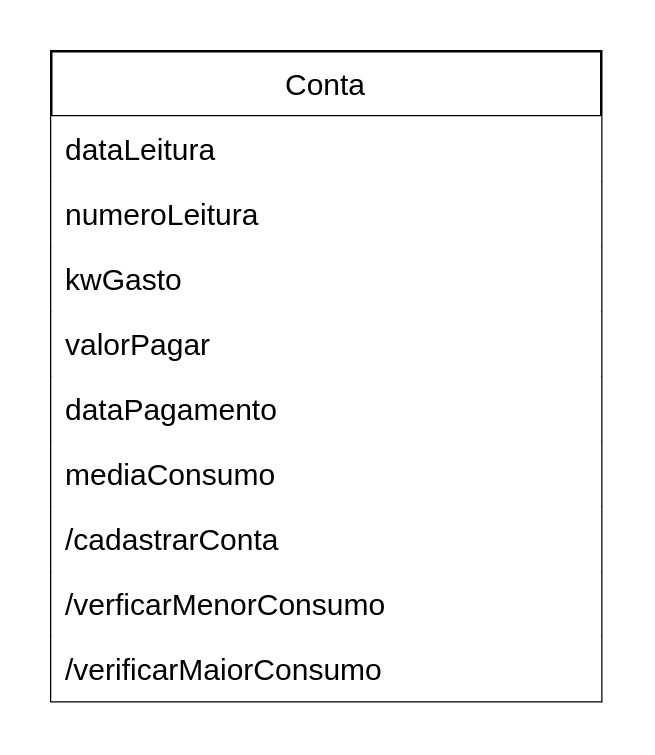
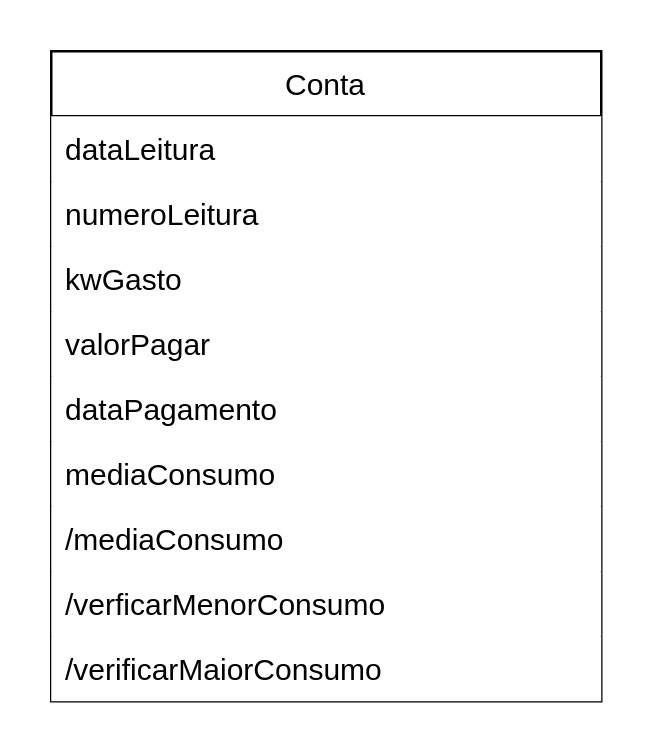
(191, 540) -> (170, 540)
